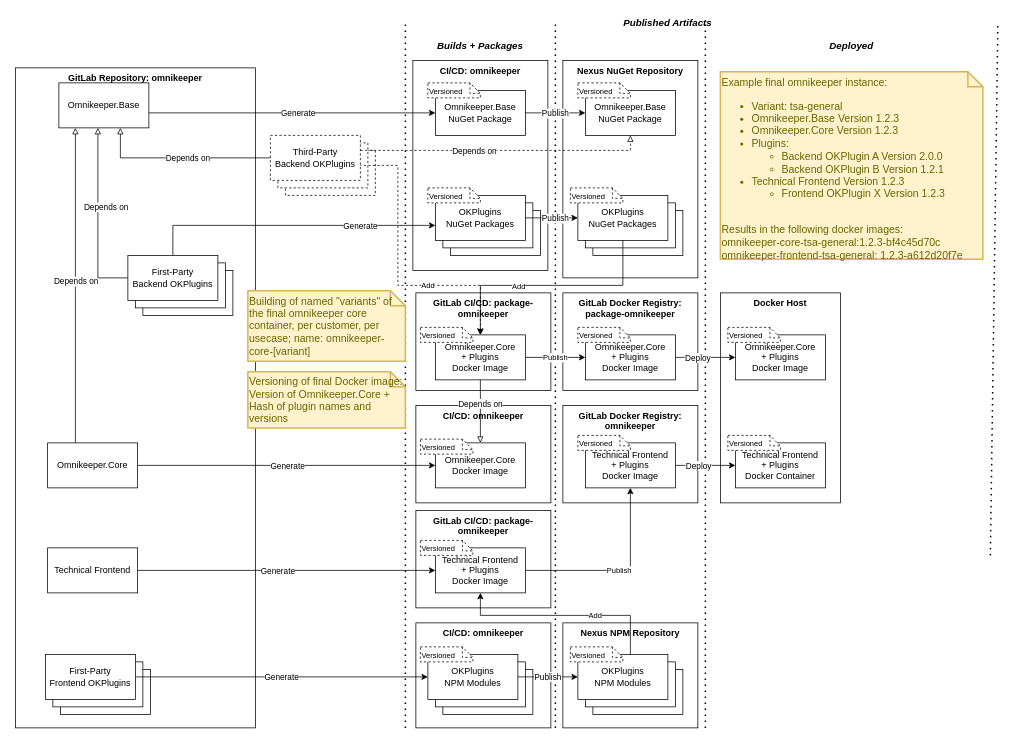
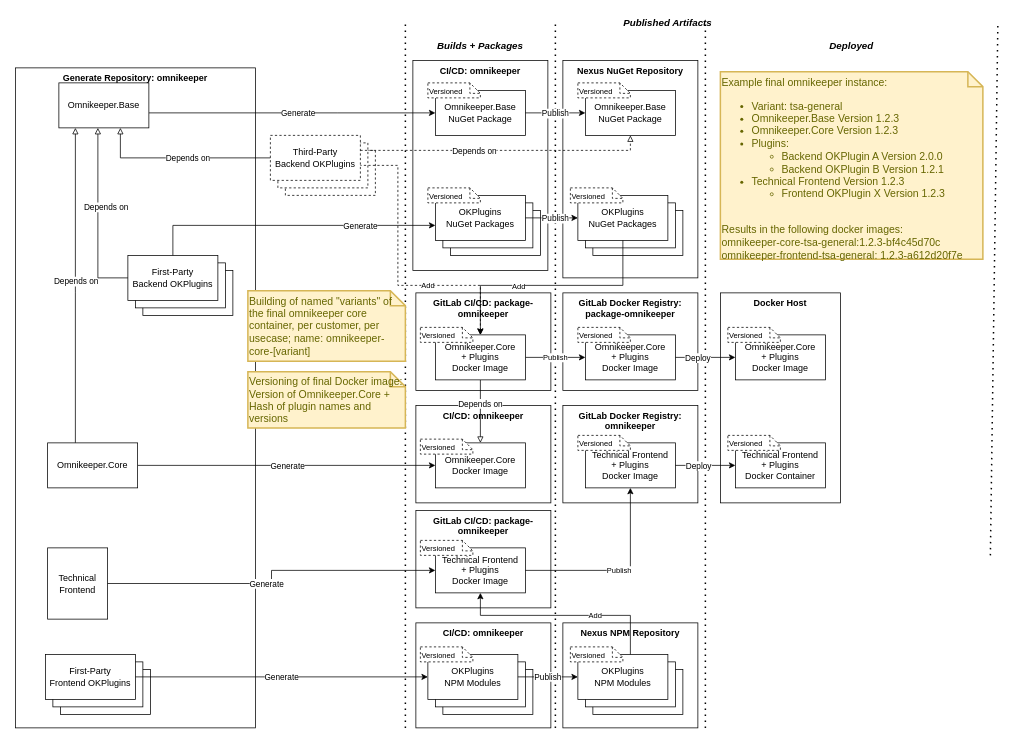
(135, 79) -> (135, 79)
(93, 570) -> (78, 584)
